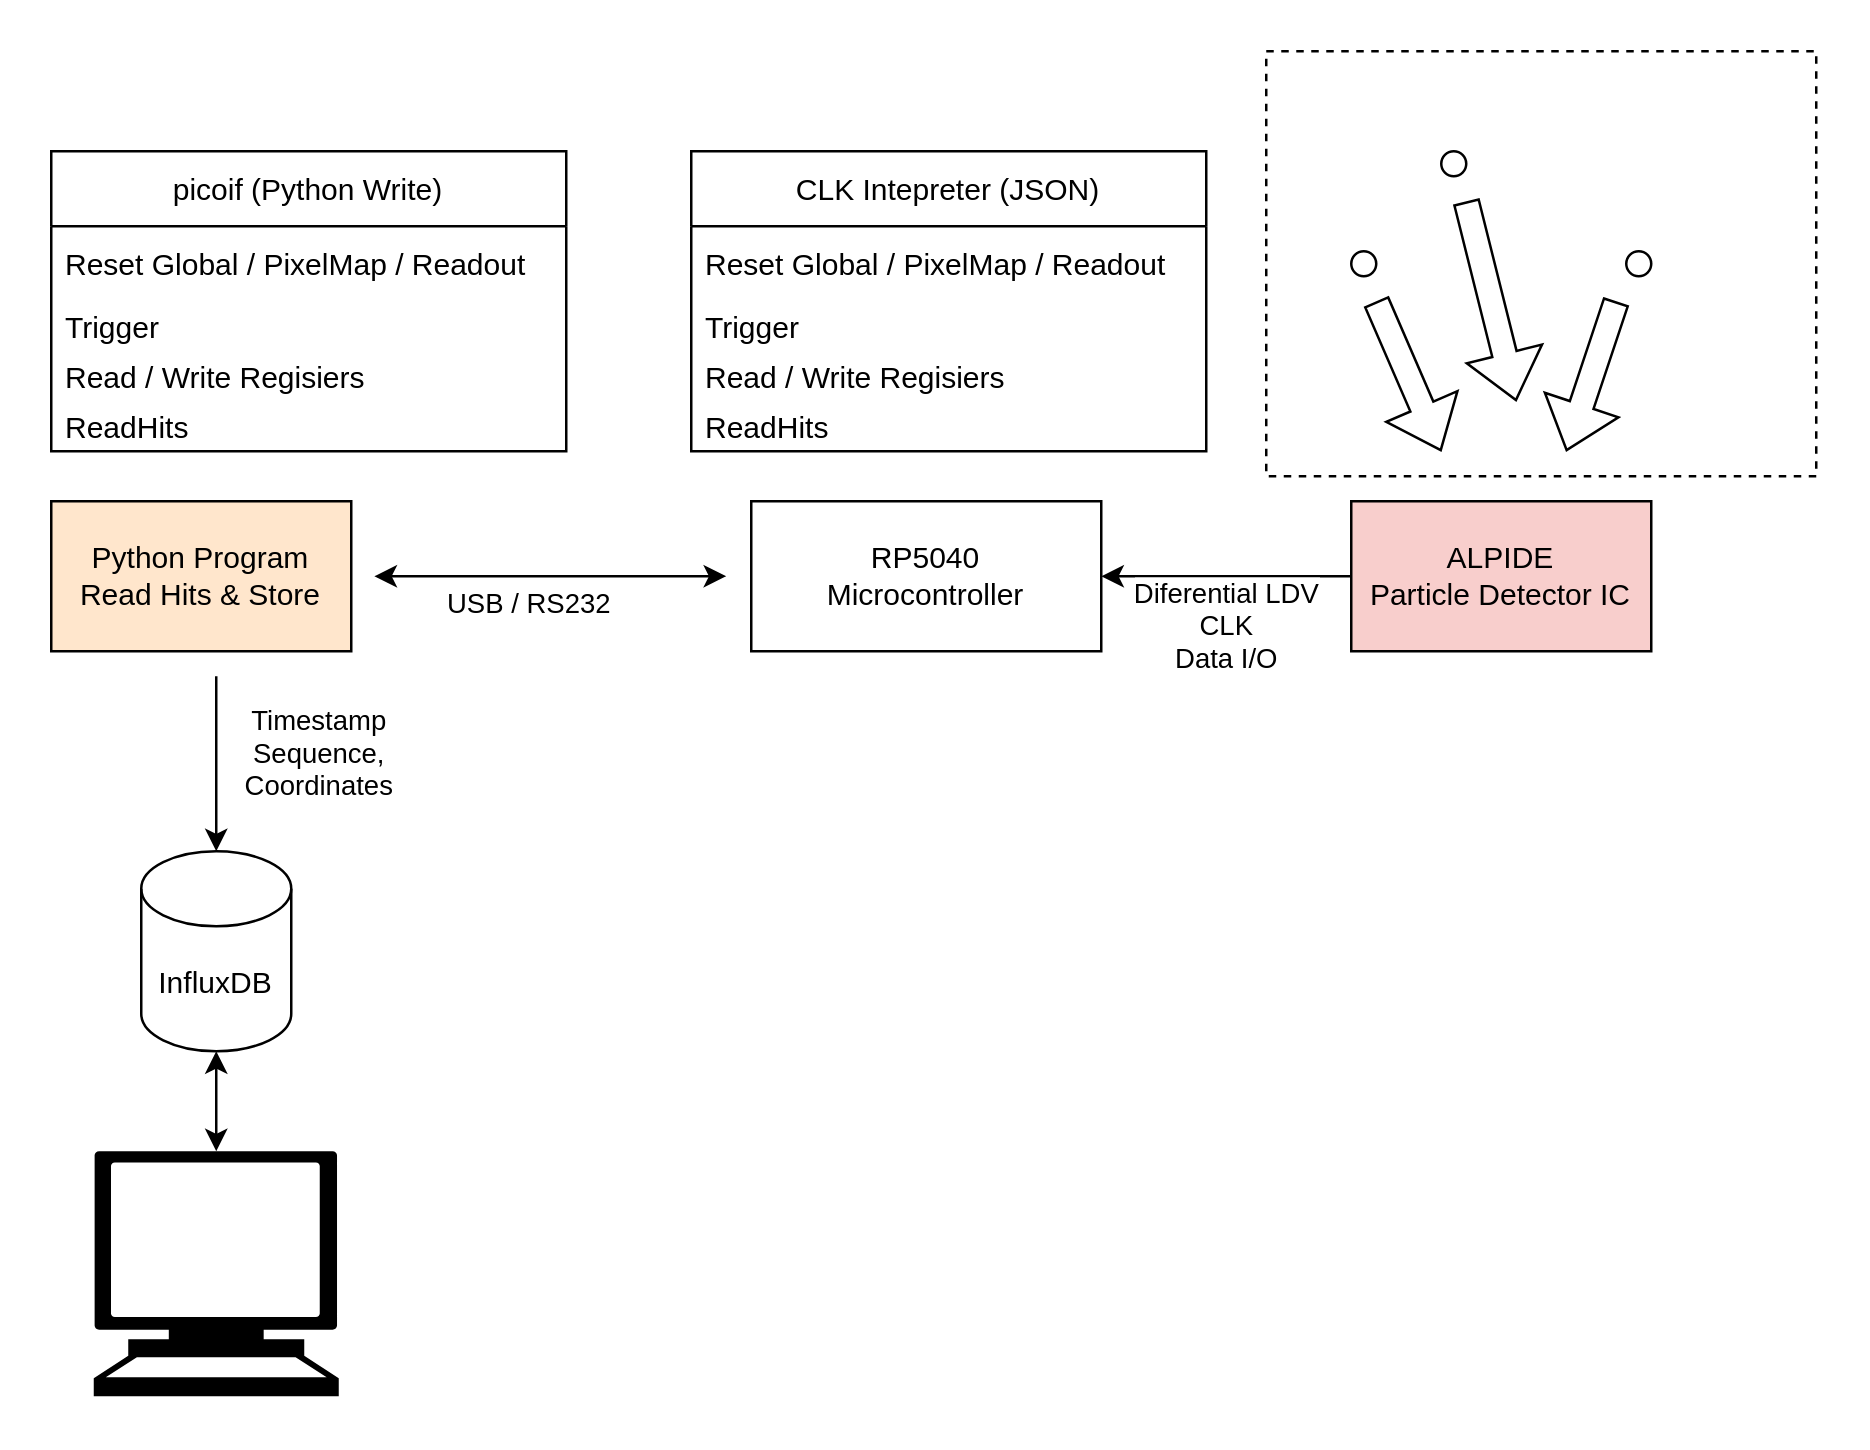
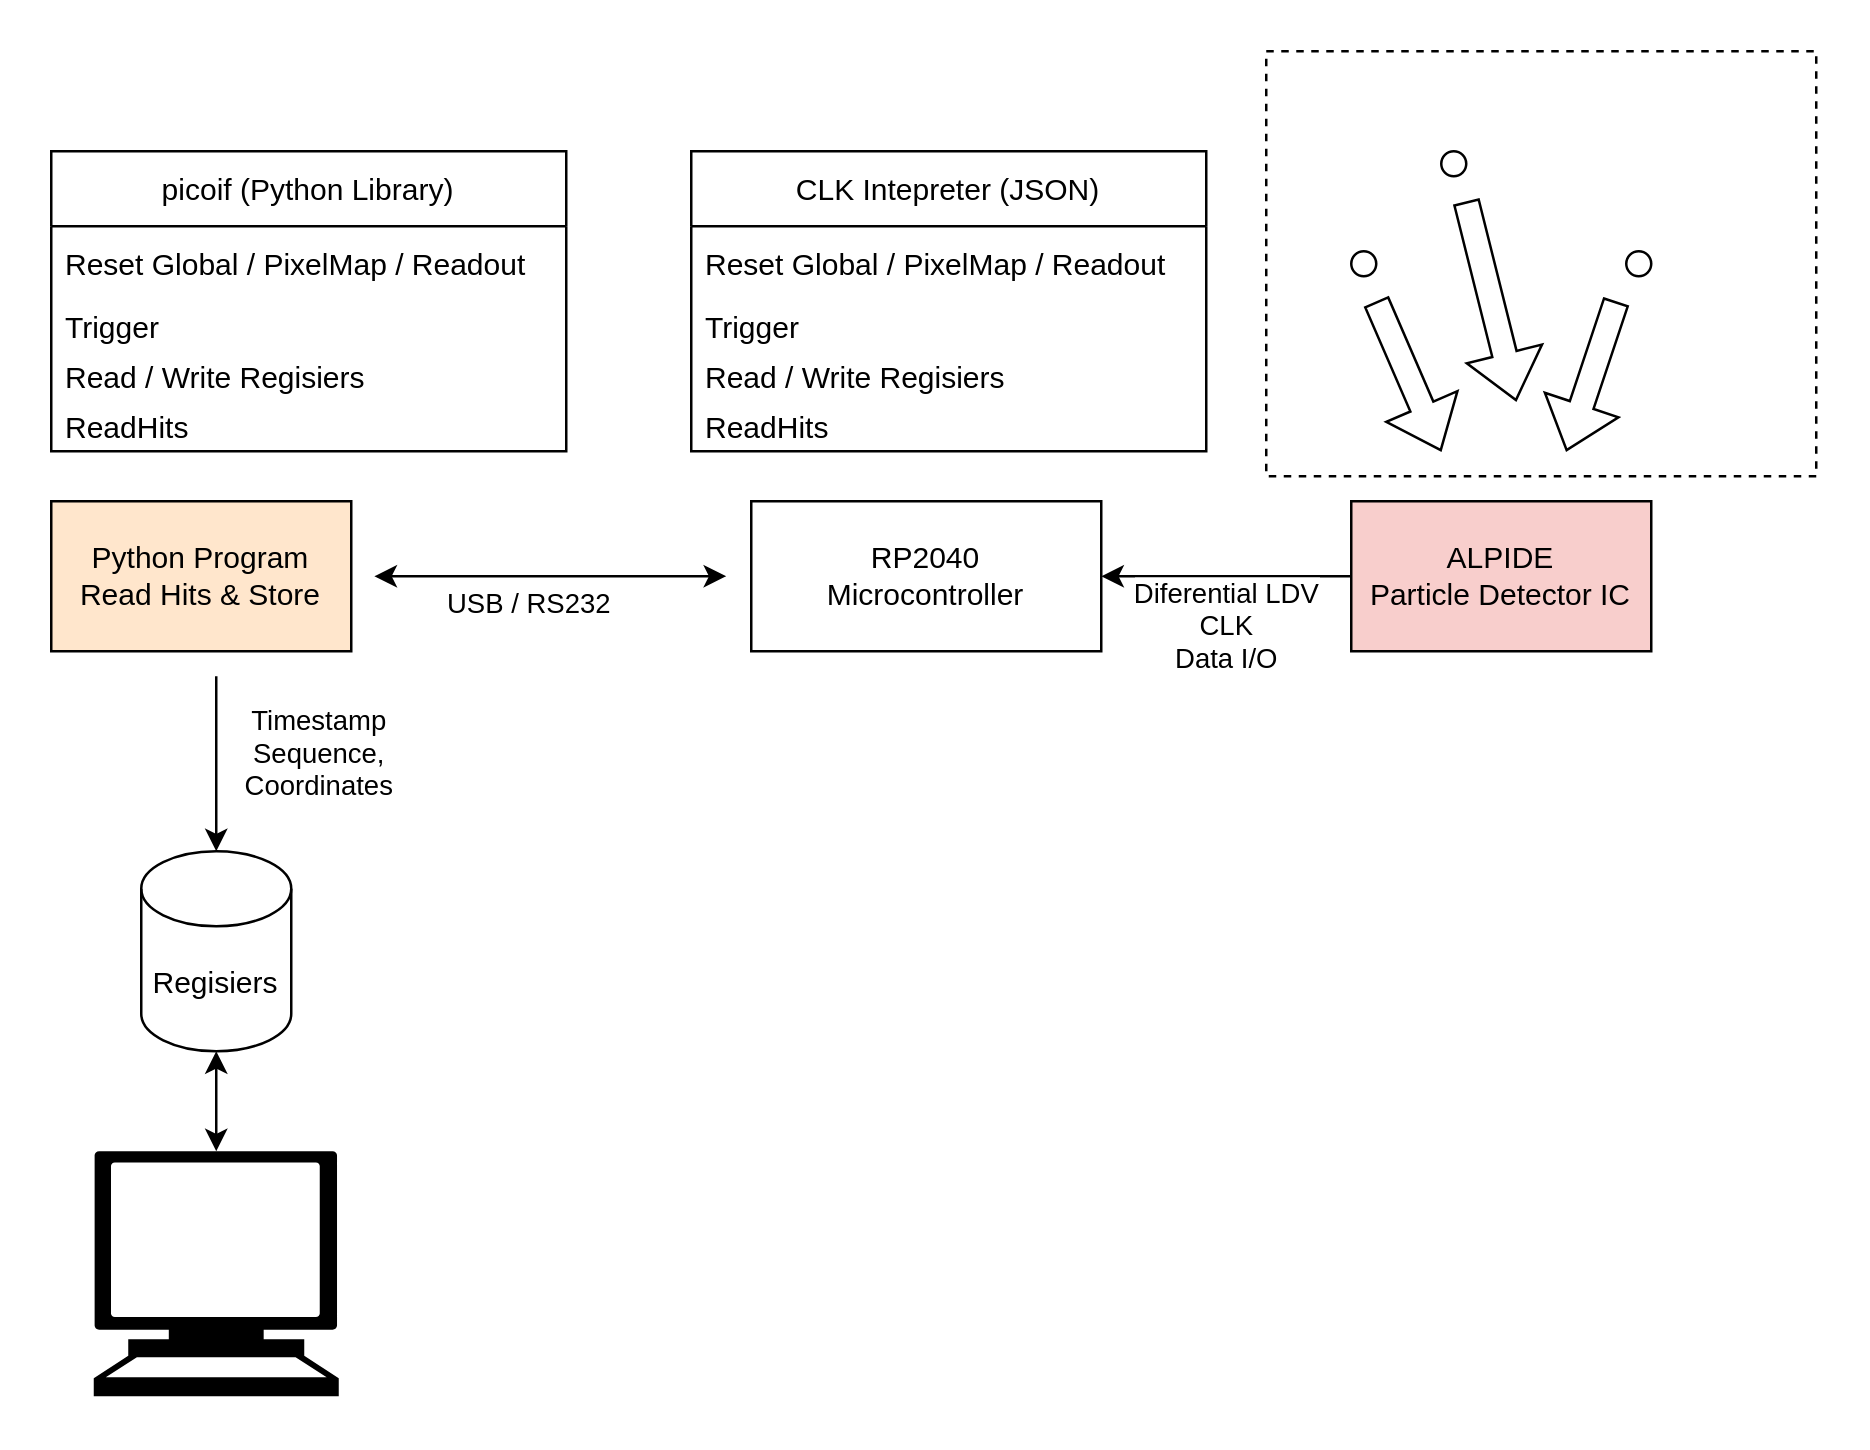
(308, 190) -> (308, 190)
(926, 576) -> (926, 576)
(216, 984) -> (216, 984)
